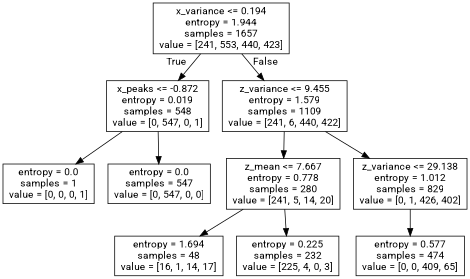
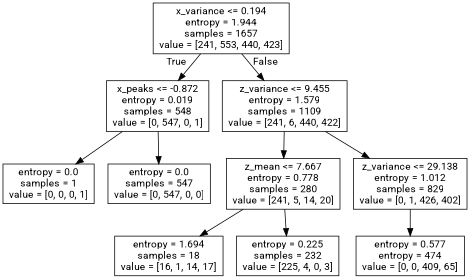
(169, 256) -> (169, 256)
(410, 256) -> (410, 256)
